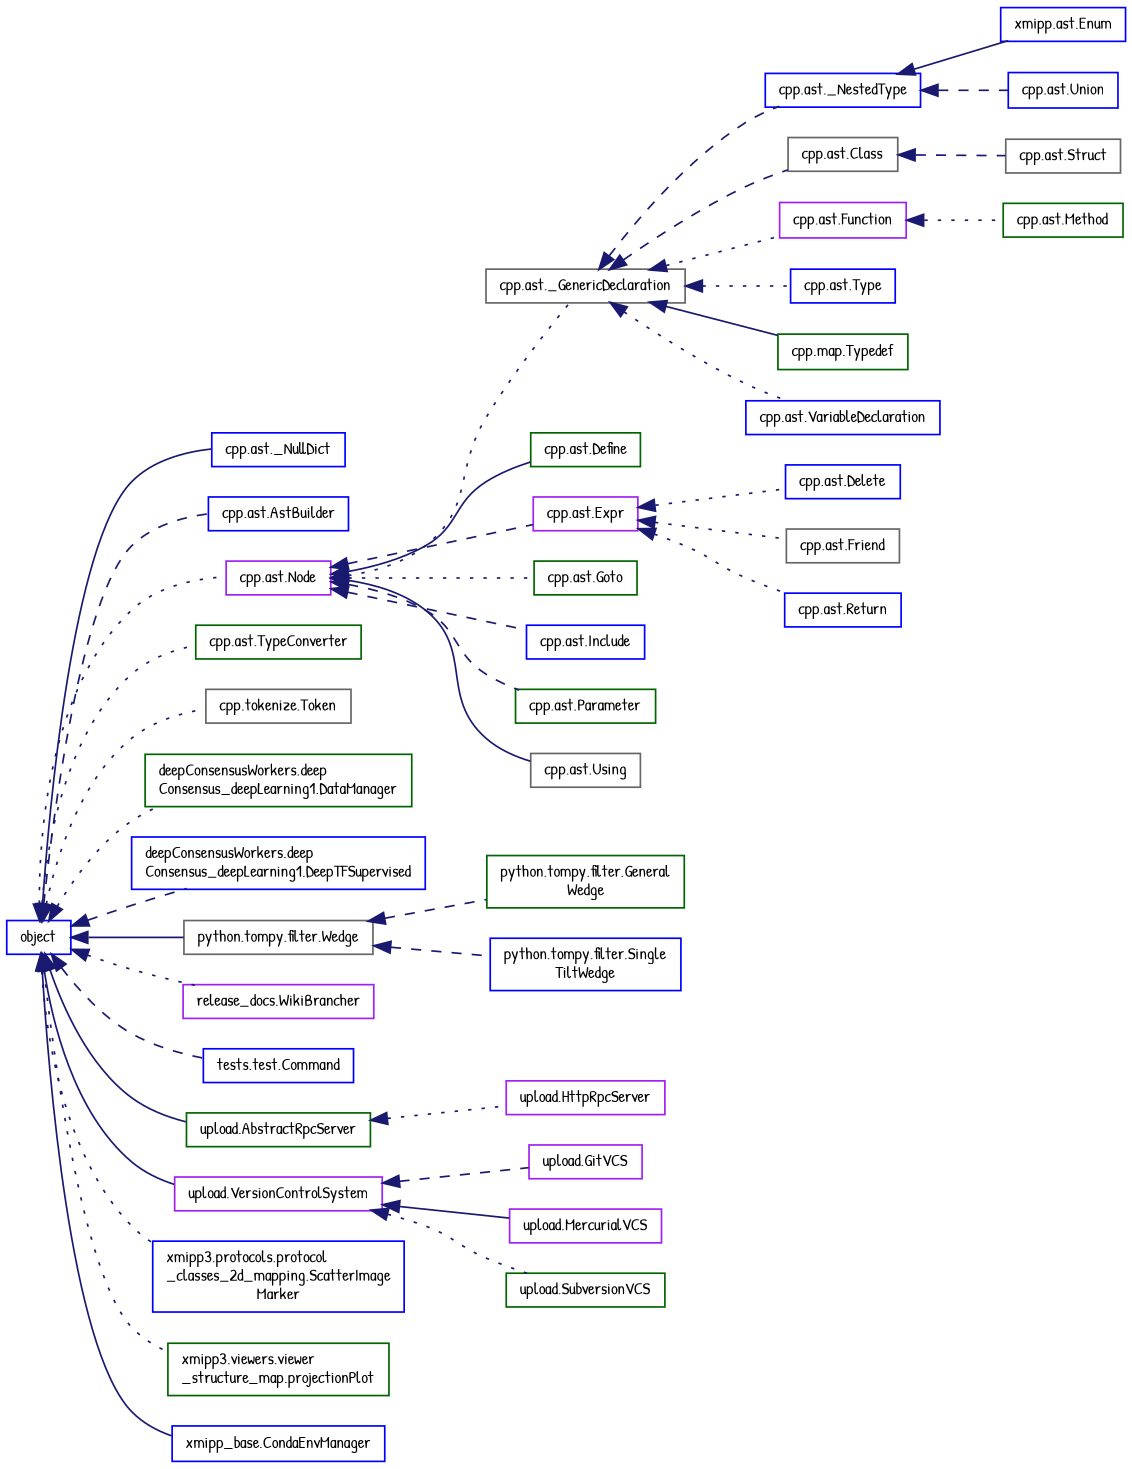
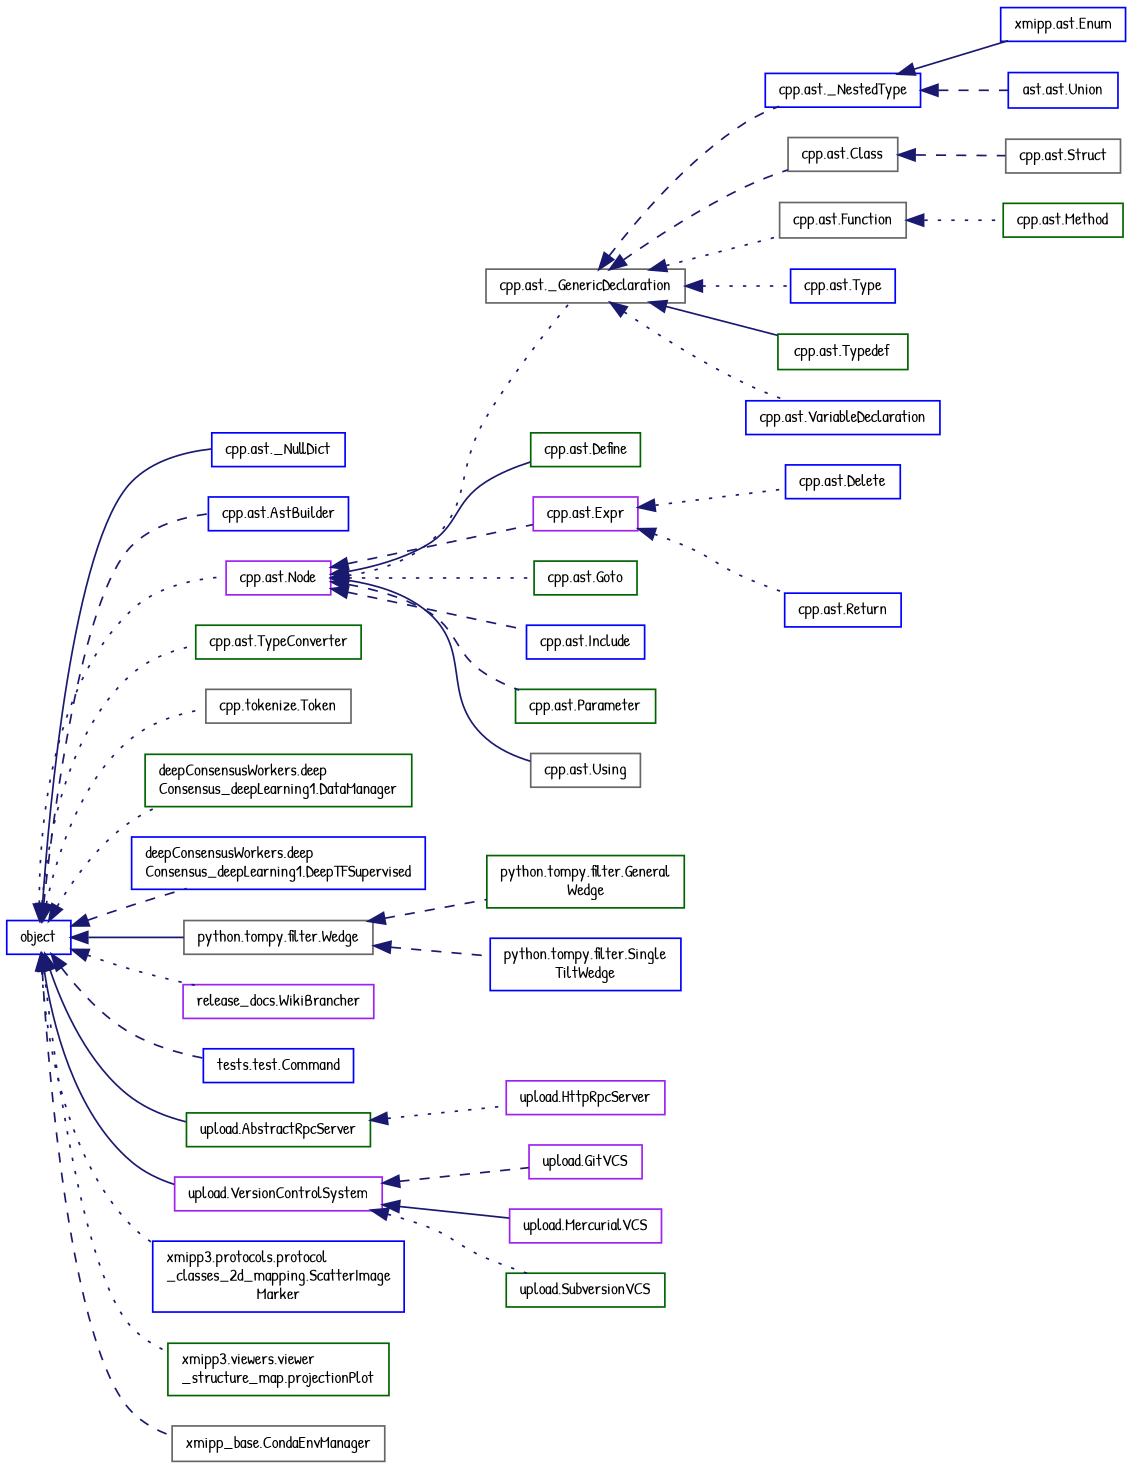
(1063, 90) -> (1063, 90)
(843, 220) -> (843, 220)
(843, 352) -> (843, 352)
(843, 546) -> none
(69, 1220) -> (69, 1220)
(278, 1444) -> (278, 1444)
